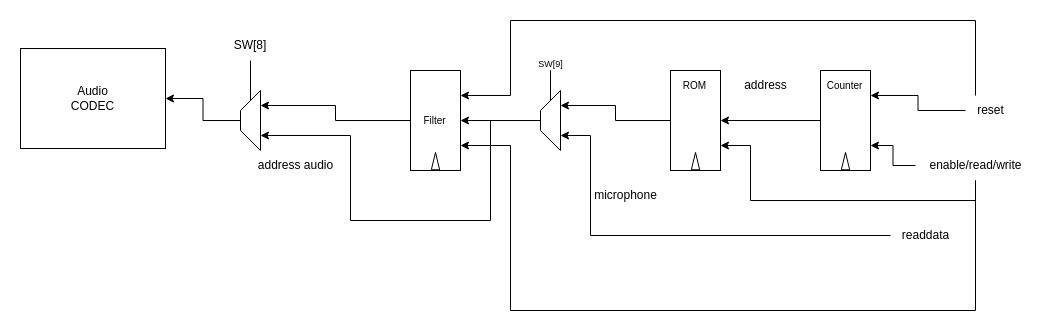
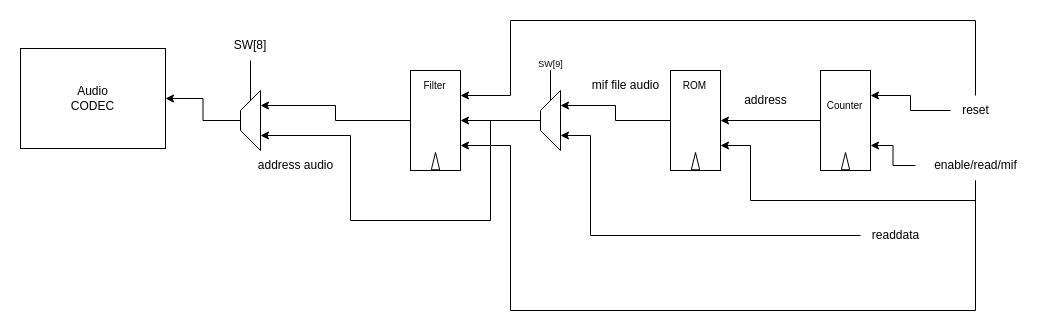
(846, 85) -> (846, 105)
none -> (626, 86)
(766, 86) -> (766, 101)
(991, 111) -> (976, 111)
(436, 120) -> (436, 85)
(976, 166) -> (976, 166)
(626, 196) -> none
(926, 236) -> (896, 236)
